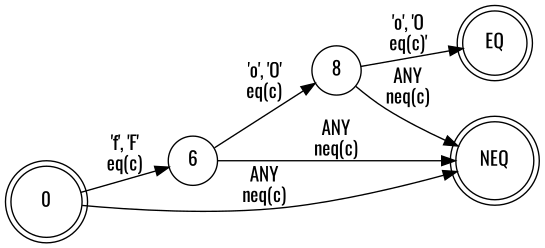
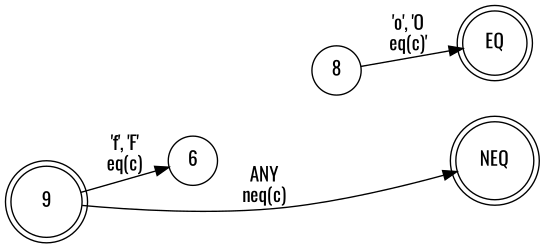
(399, 116) -> none
(259, 119) -> none
(330, 161) -> none
(47, 202) -> (47, 202)
